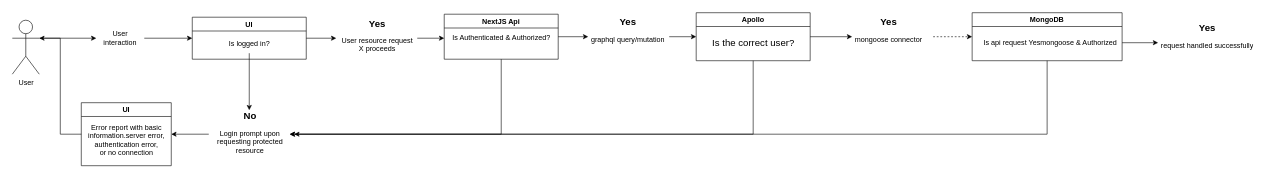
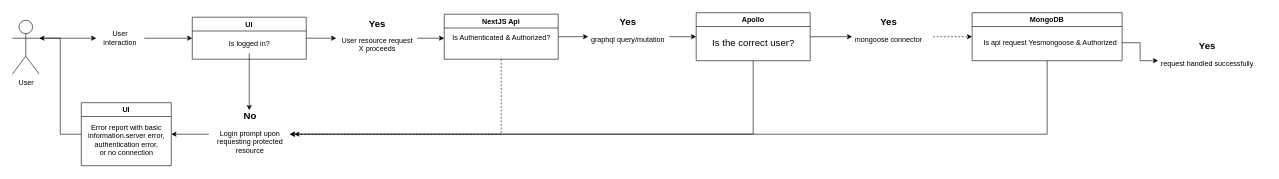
(1212, 43) -> (1212, 61)
(501, 96) -> (501, 96)
